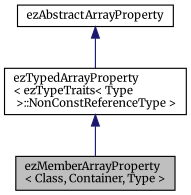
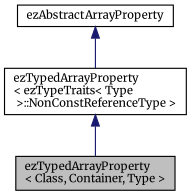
(95, 173) -> (95, 173)
